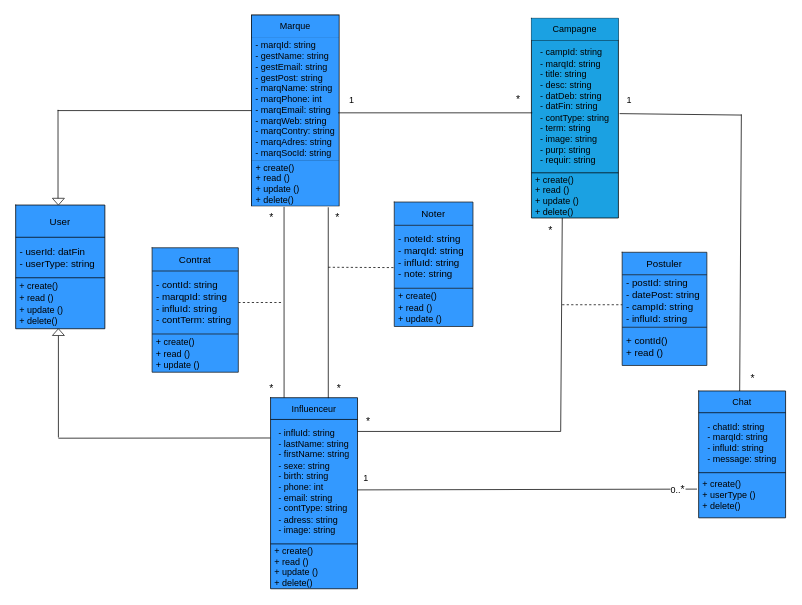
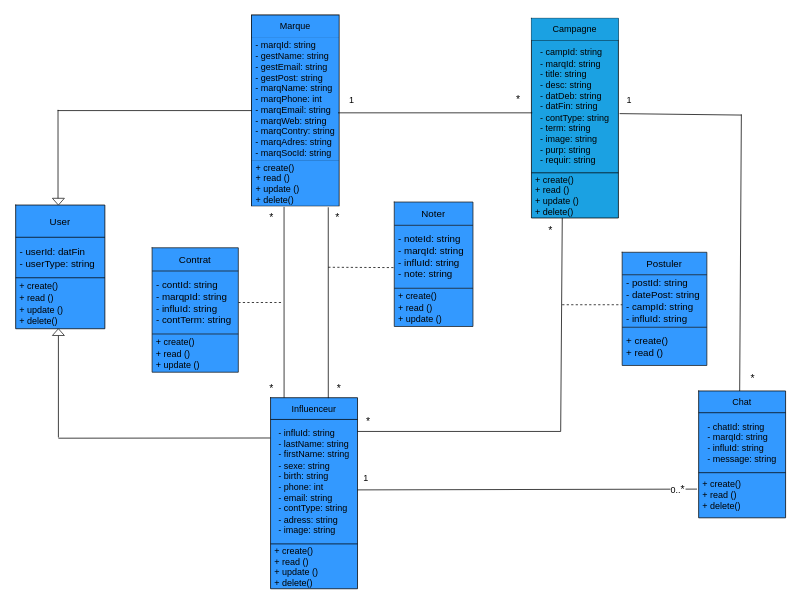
(650, 347) -> (650, 347)
(731, 495) -> (724, 495)
